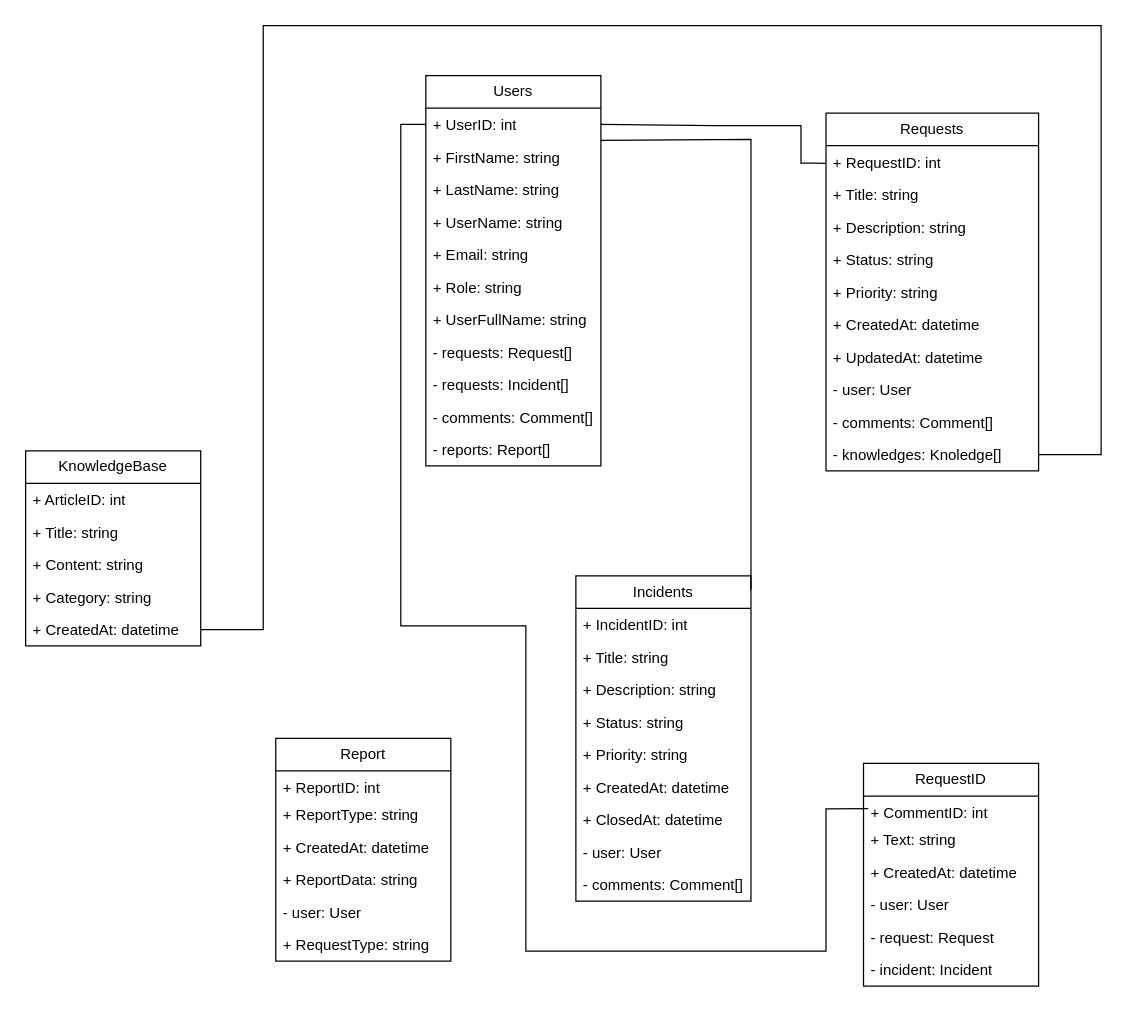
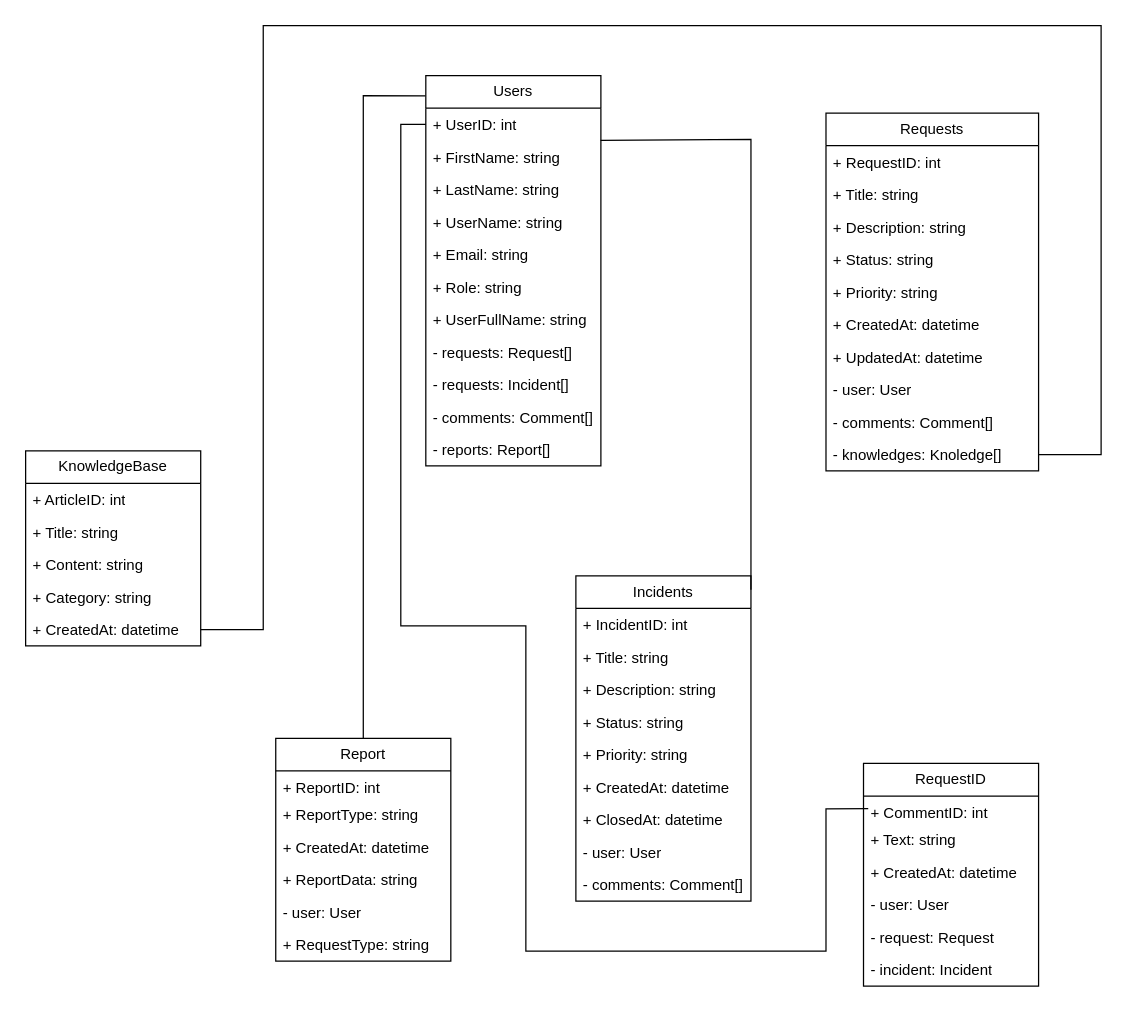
(731, 126) -> none
none -> (363, 387)
